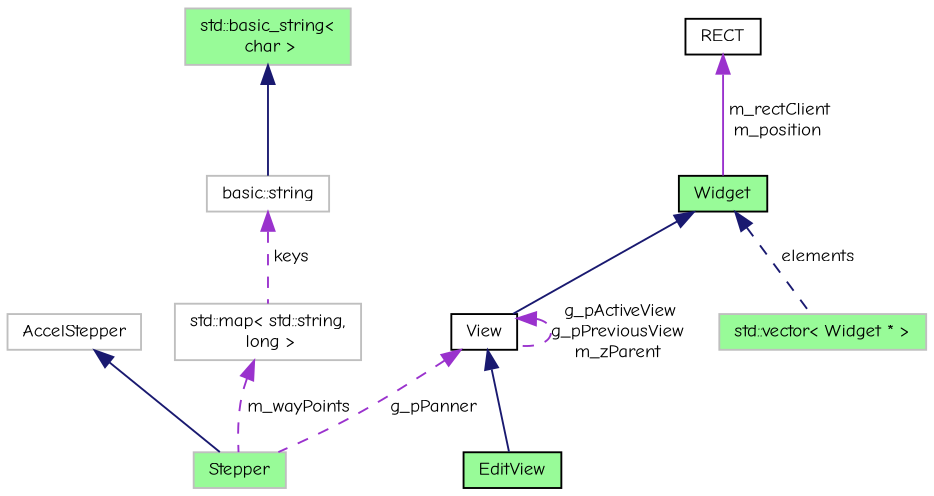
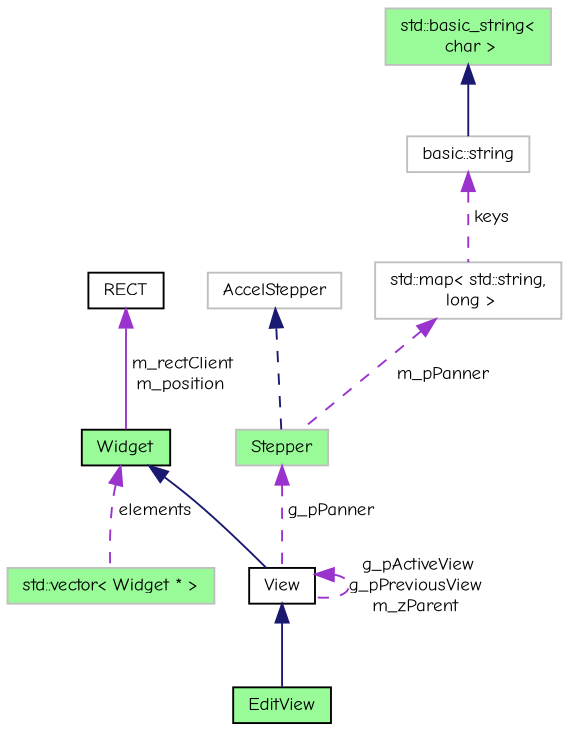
(778, 270) -> (111, 526)
(165, 407) -> (279, 379)
(296, 407) -> (440, 374)
(364, 410) -> (282, 526)
